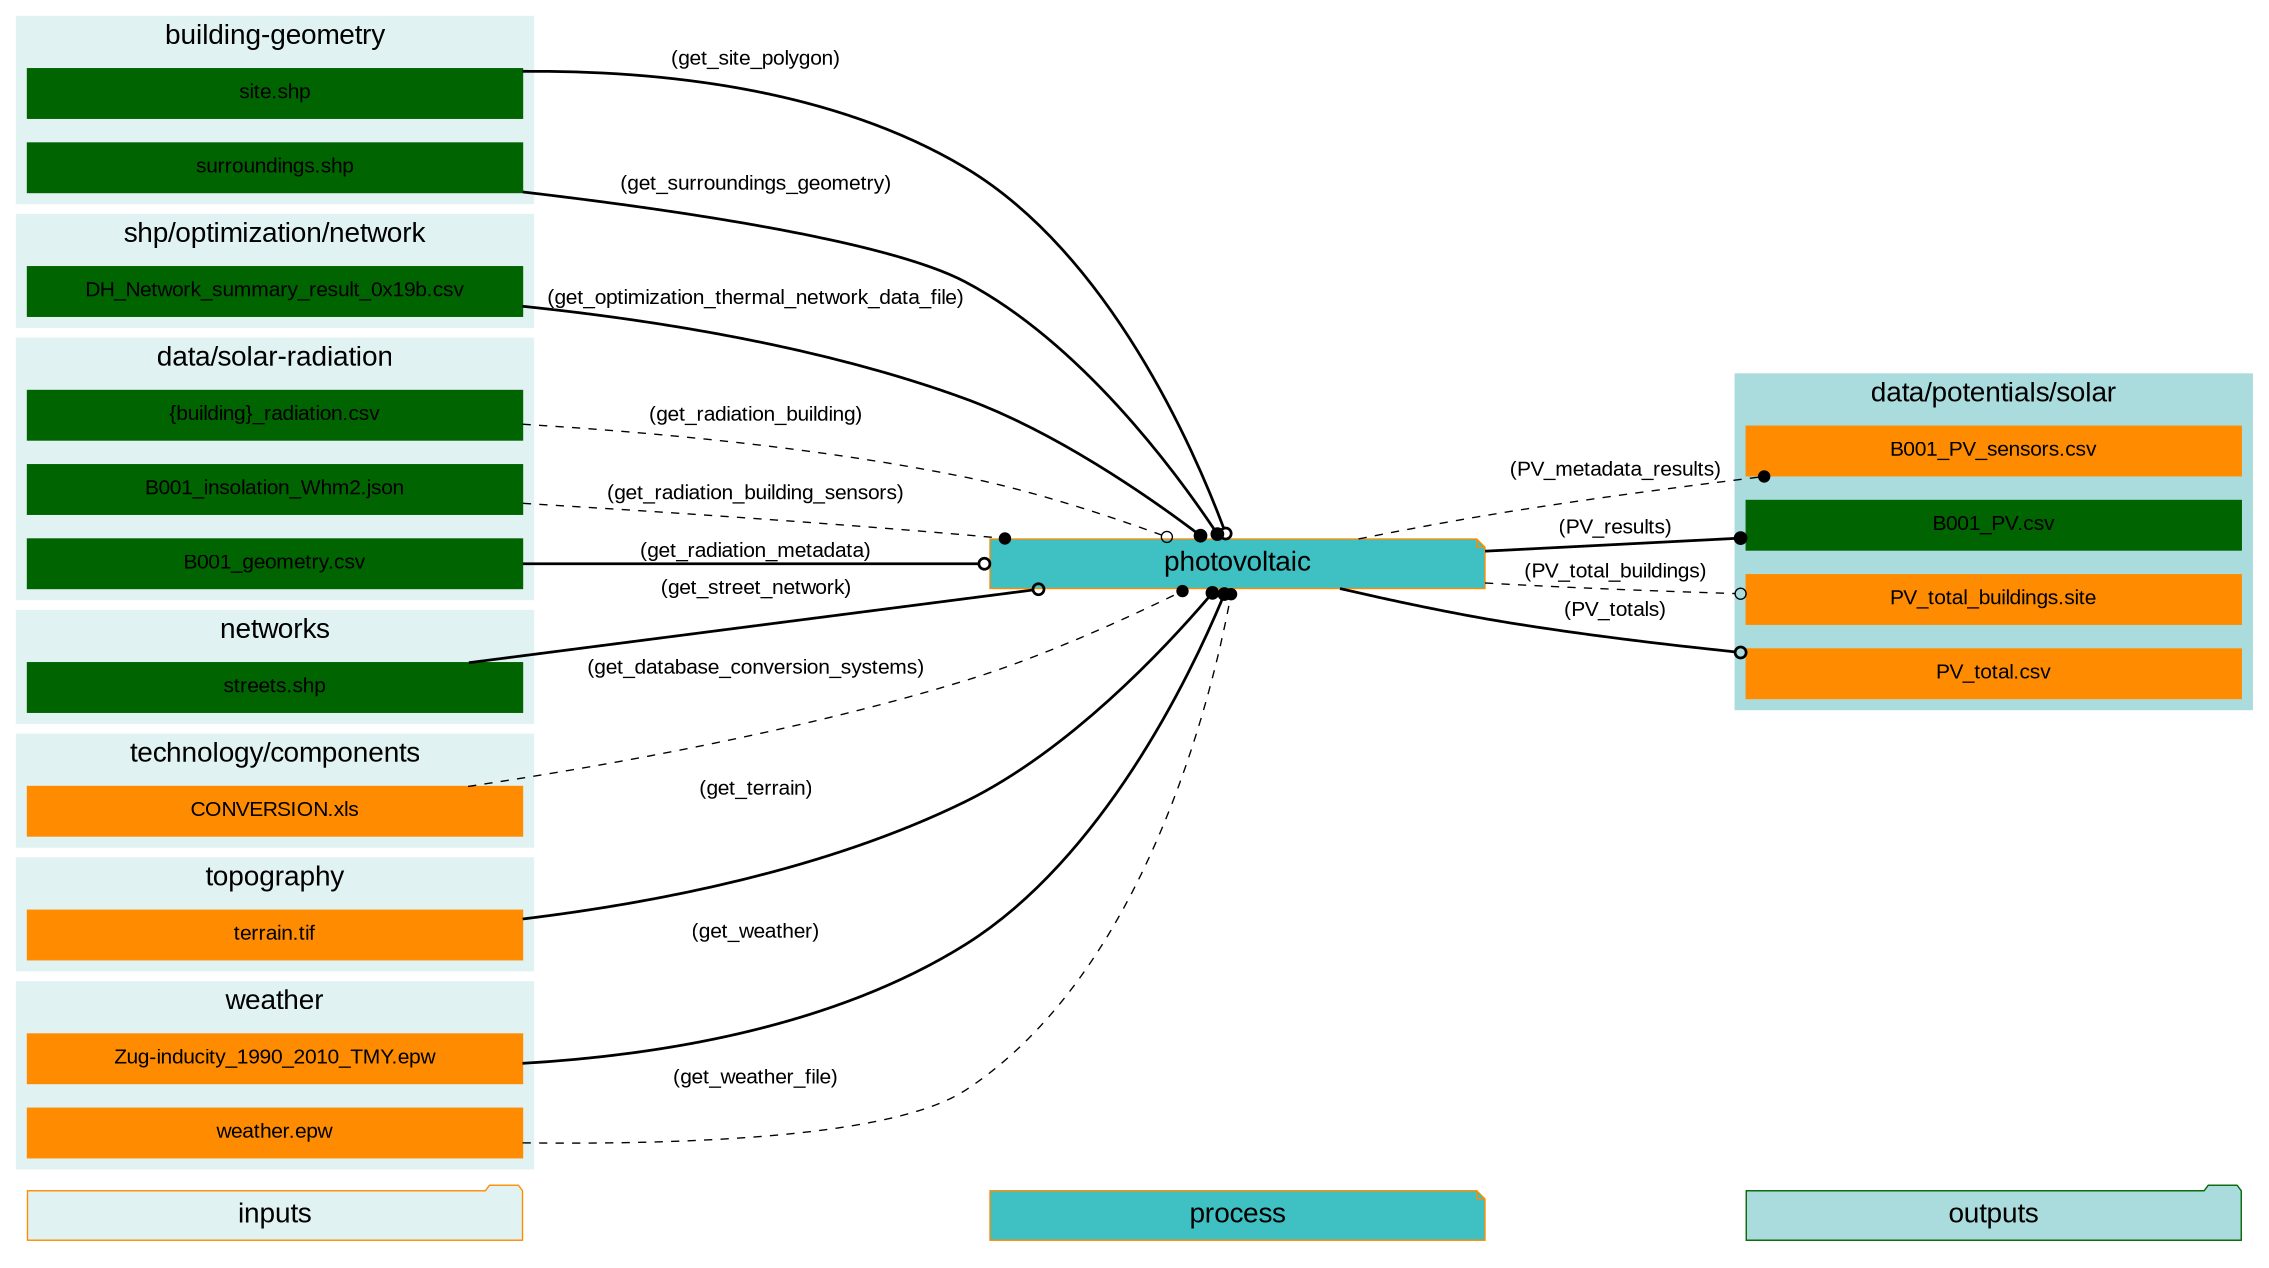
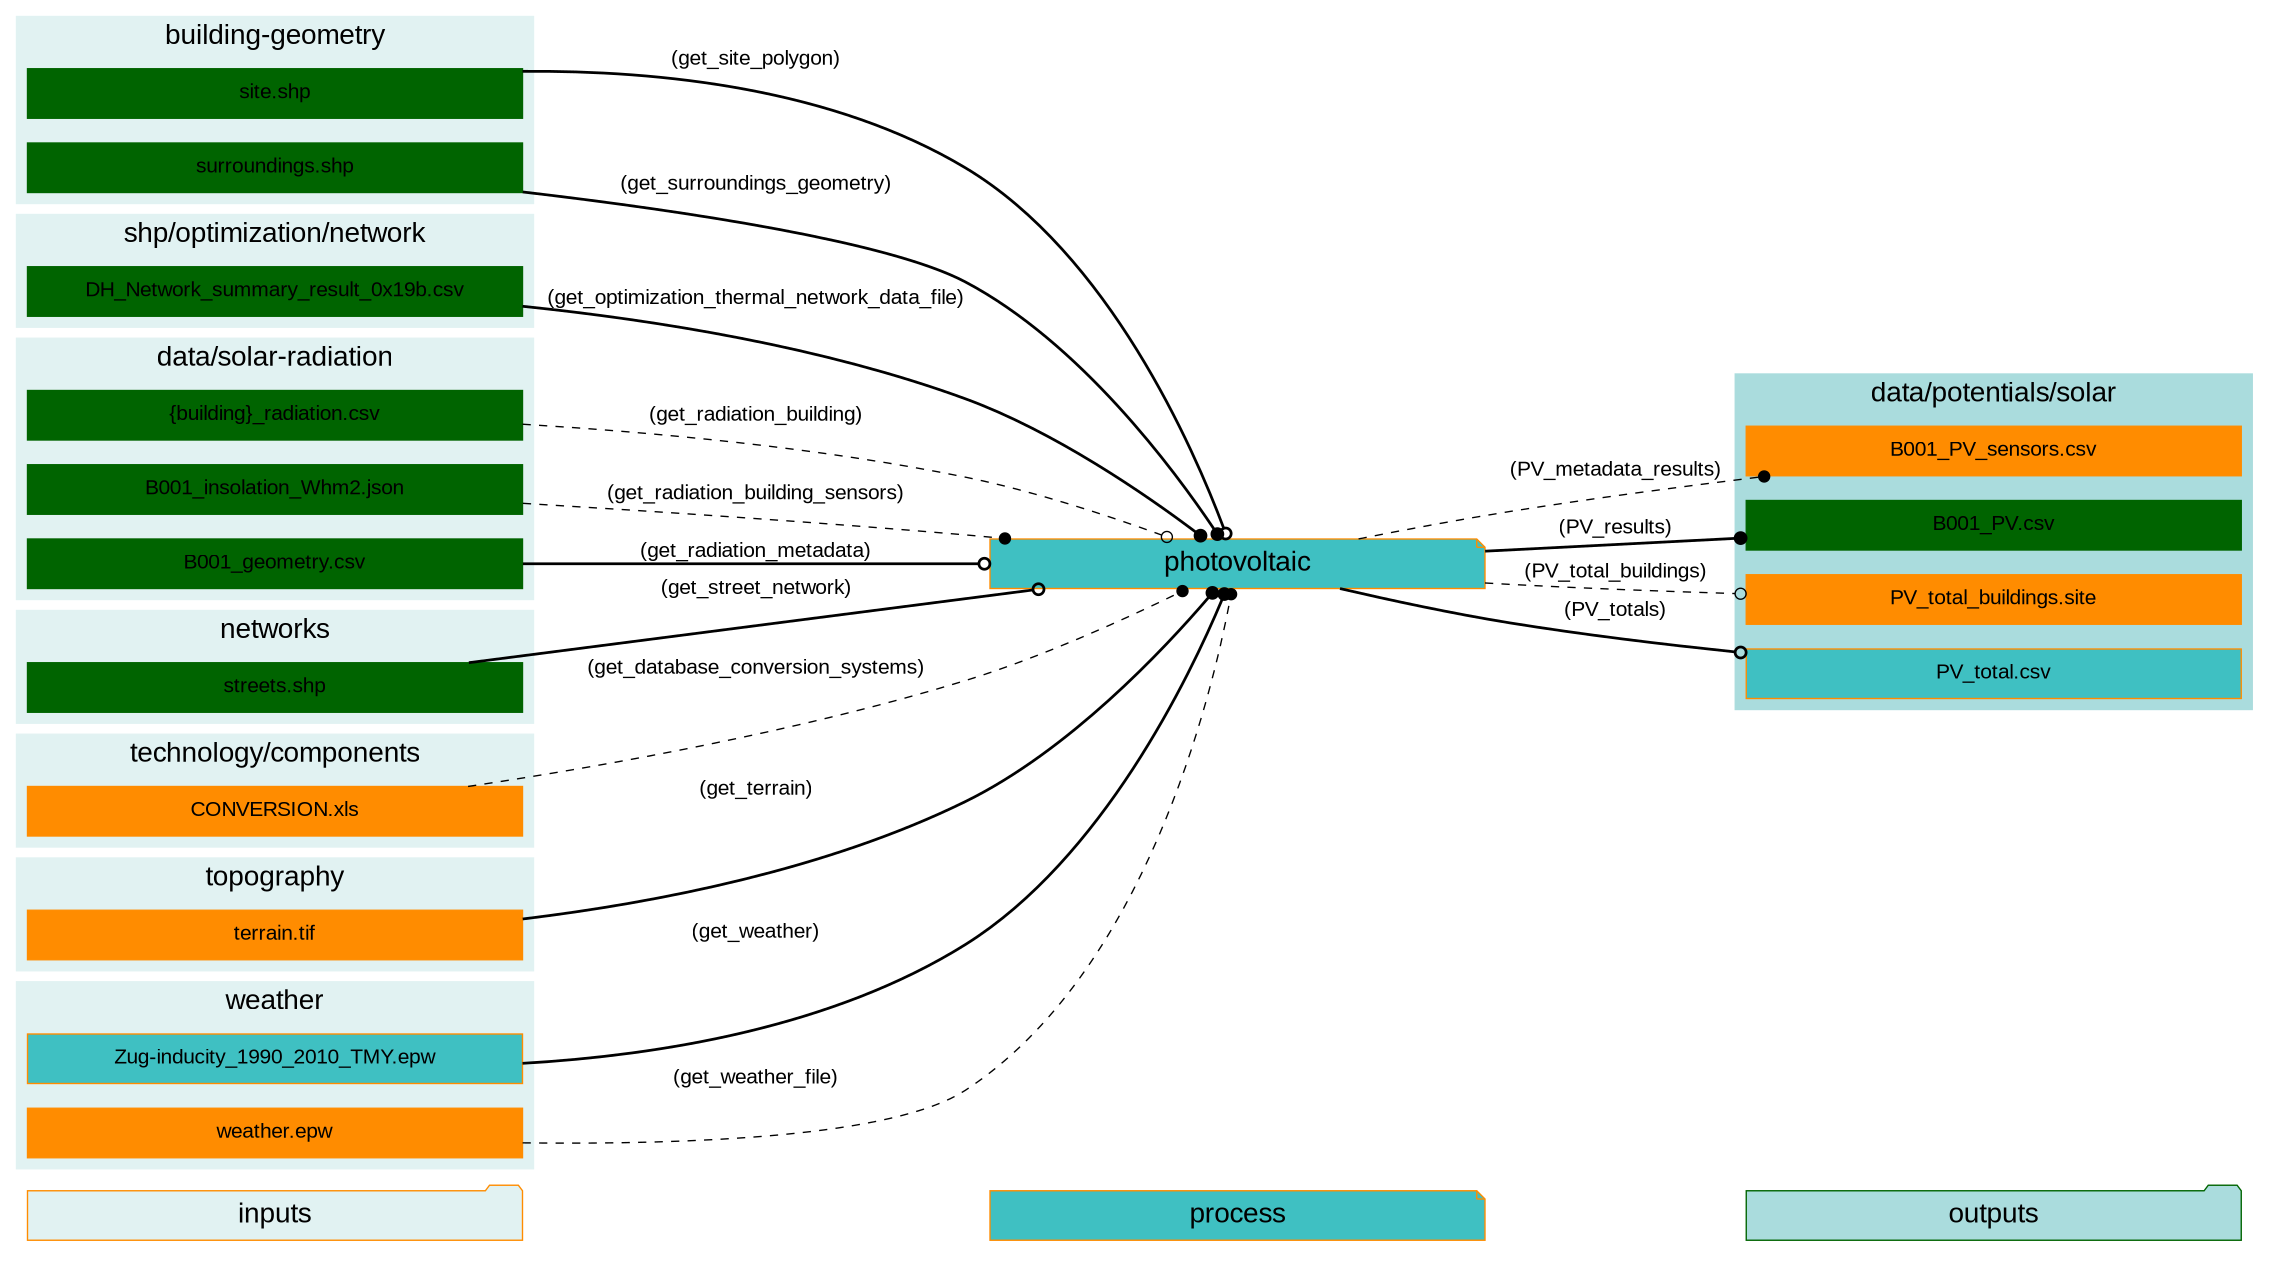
(1994, 674) -> (1994, 674)
(275, 1059) -> (275, 1059)
